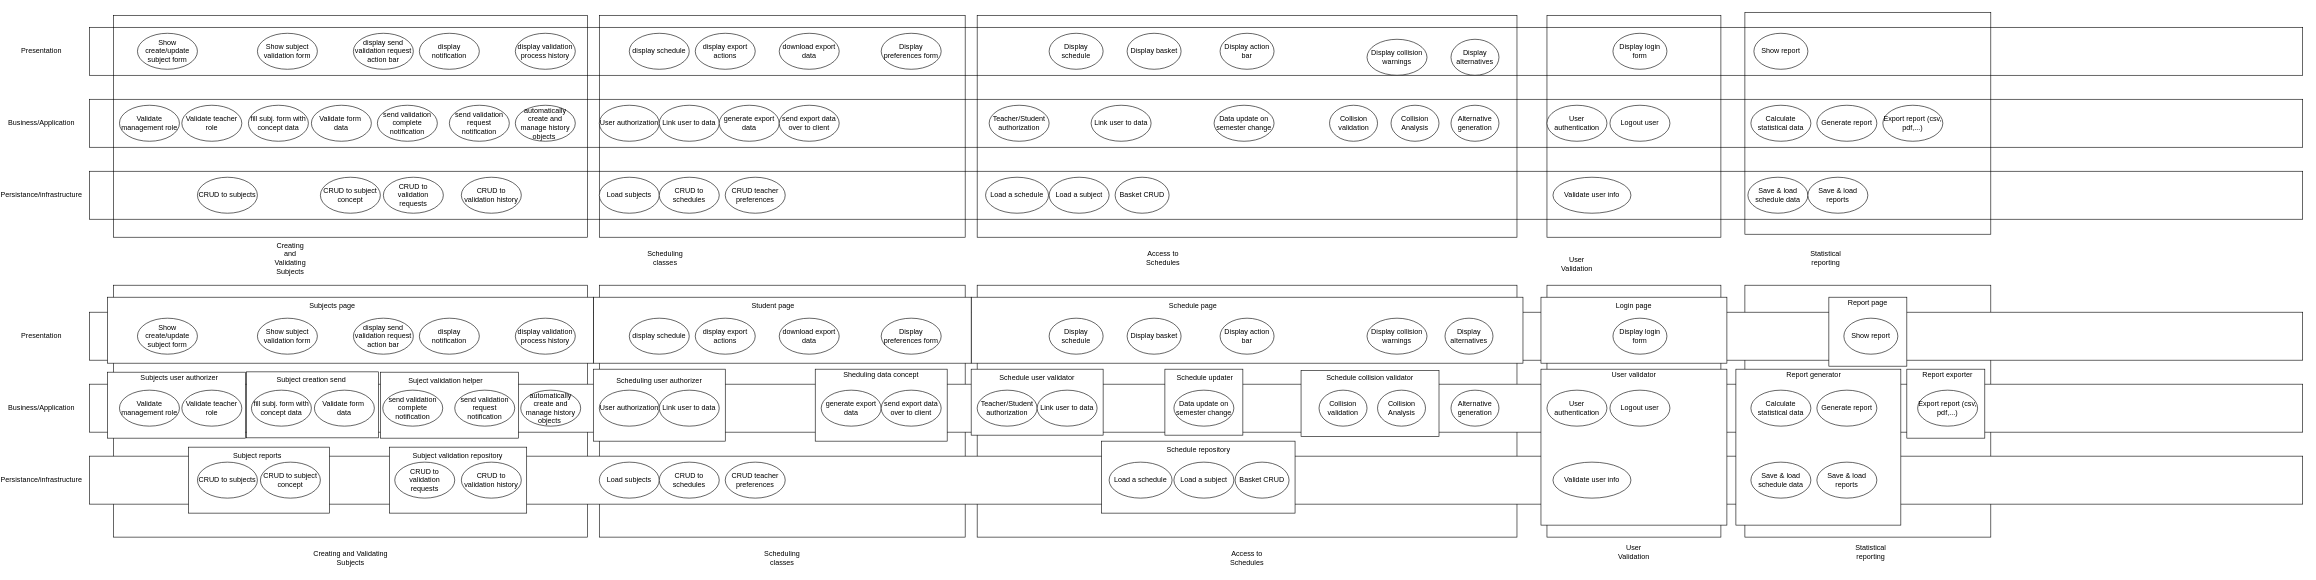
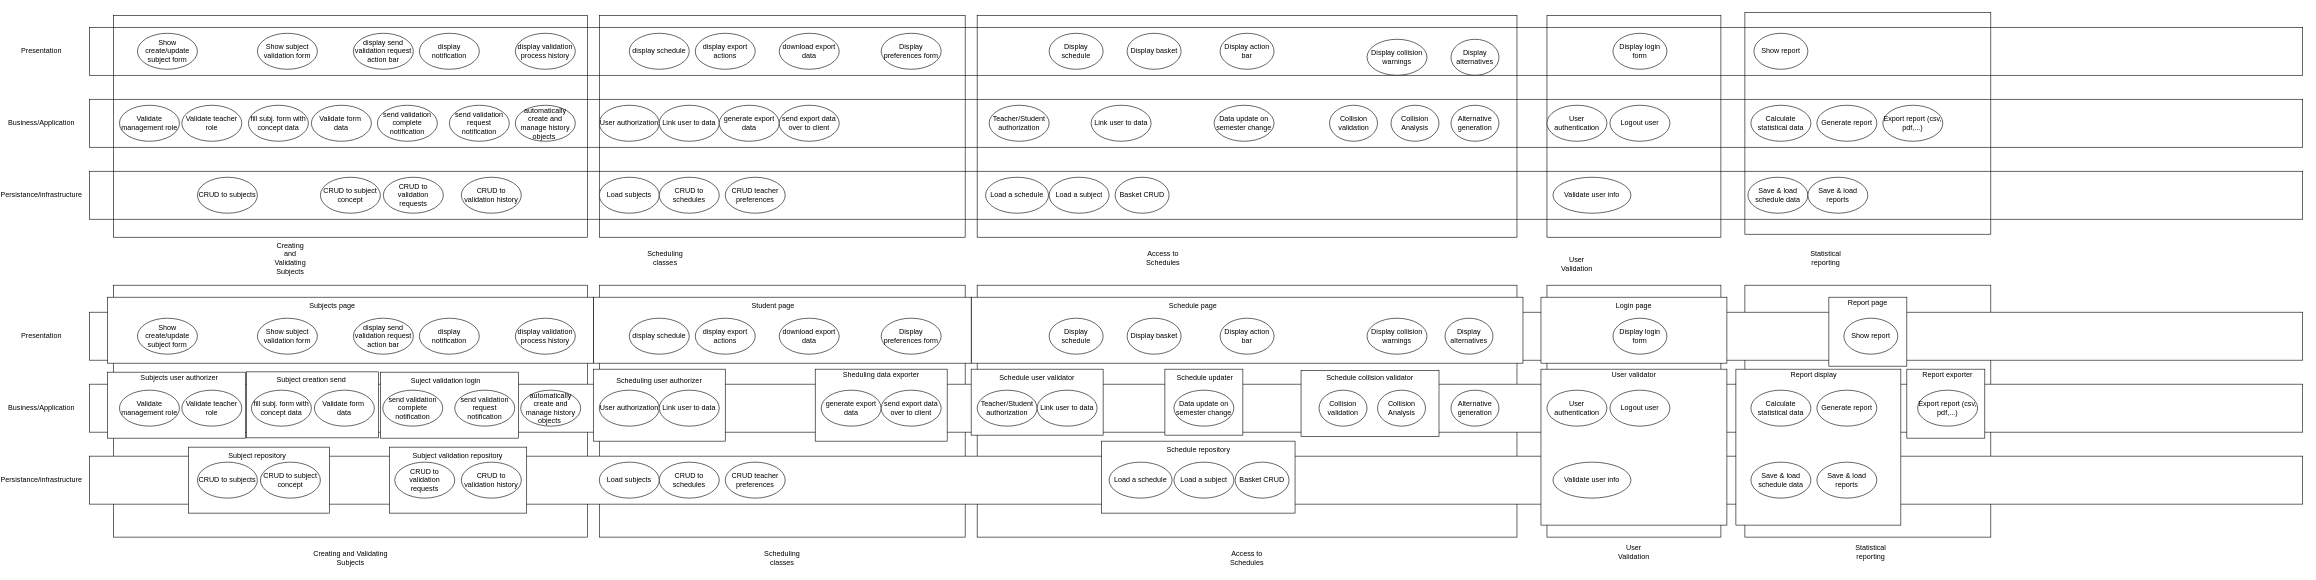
(881, 375) -> (881, 375)
(1814, 375) -> (1814, 375)
(446, 381) -> (446, 381)
(257, 456) -> (257, 456)
